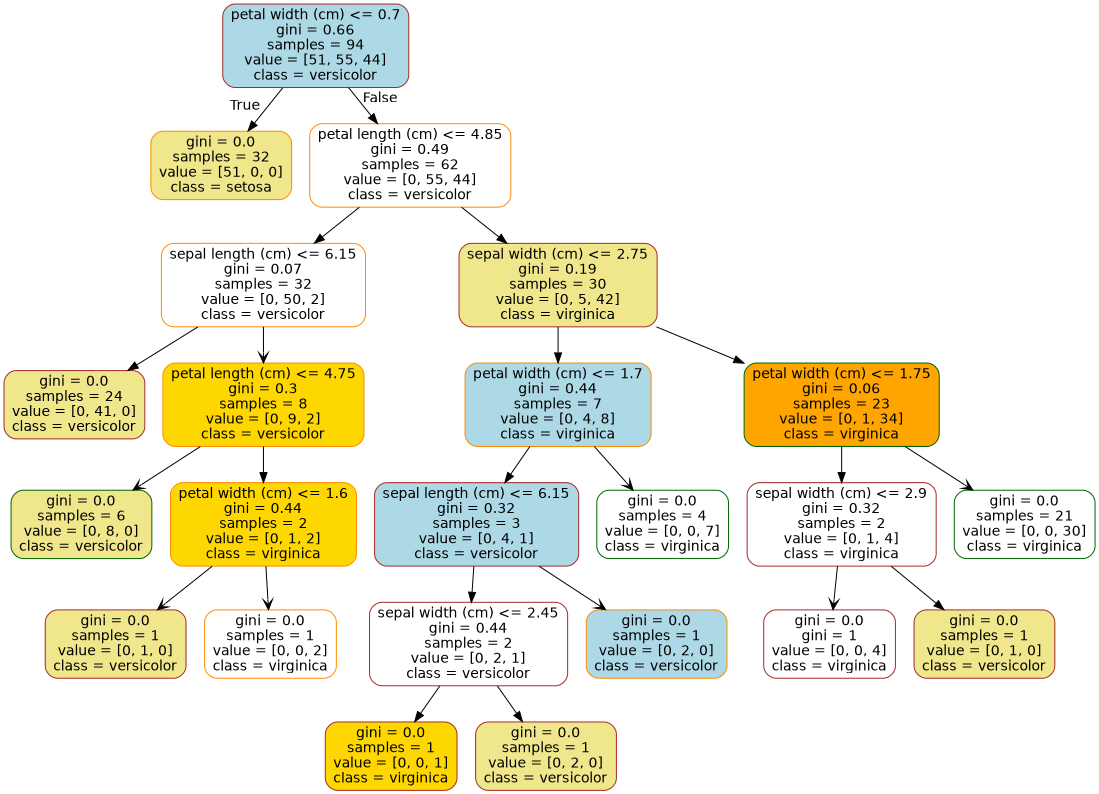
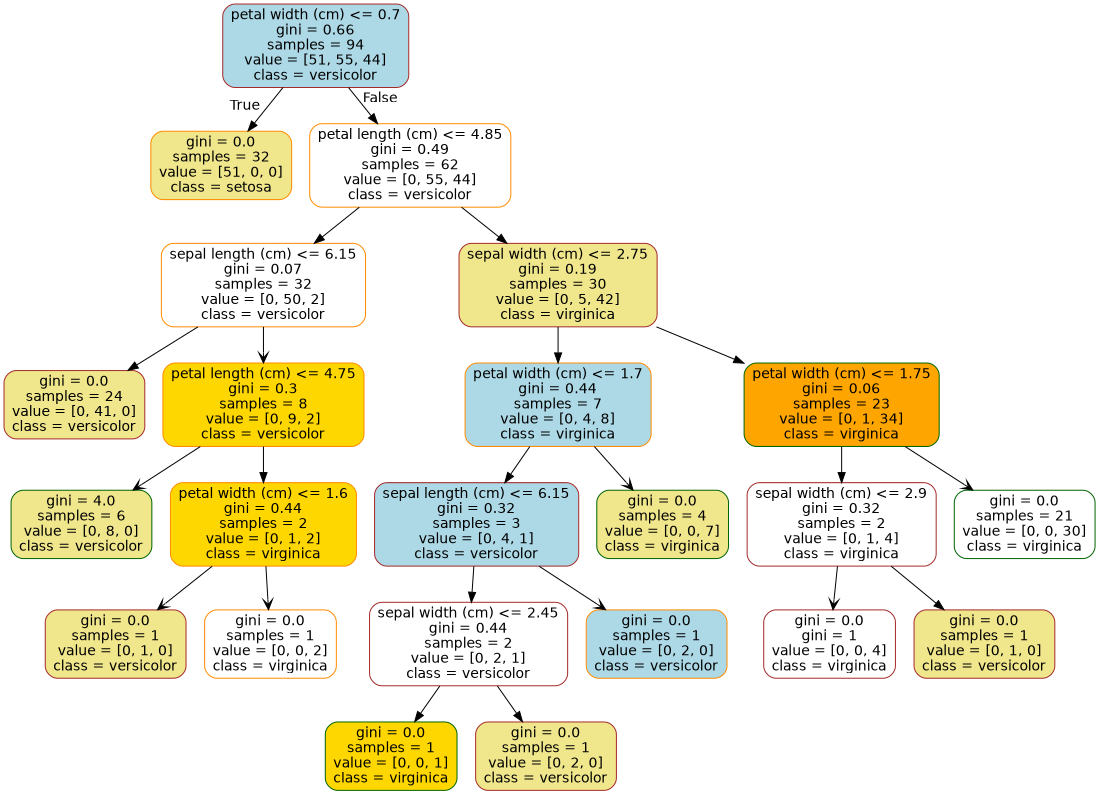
(81, 524) -> (81, 524)
(663, 524) -> (663, 524)
(391, 756) -> (391, 756)
